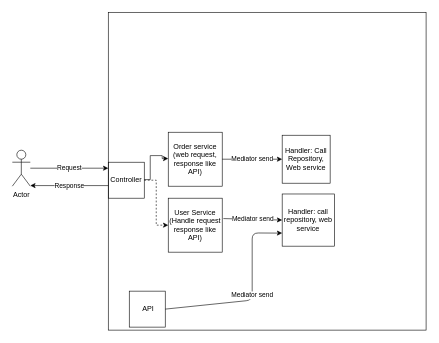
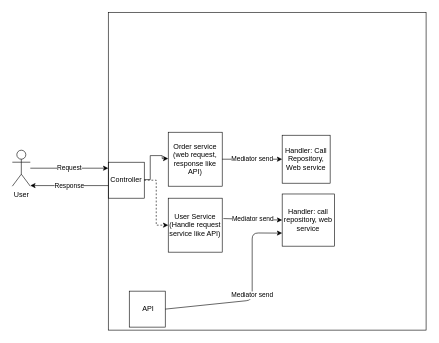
(22, 195) -> (22, 195)
(195, 225) -> (195, 225)
